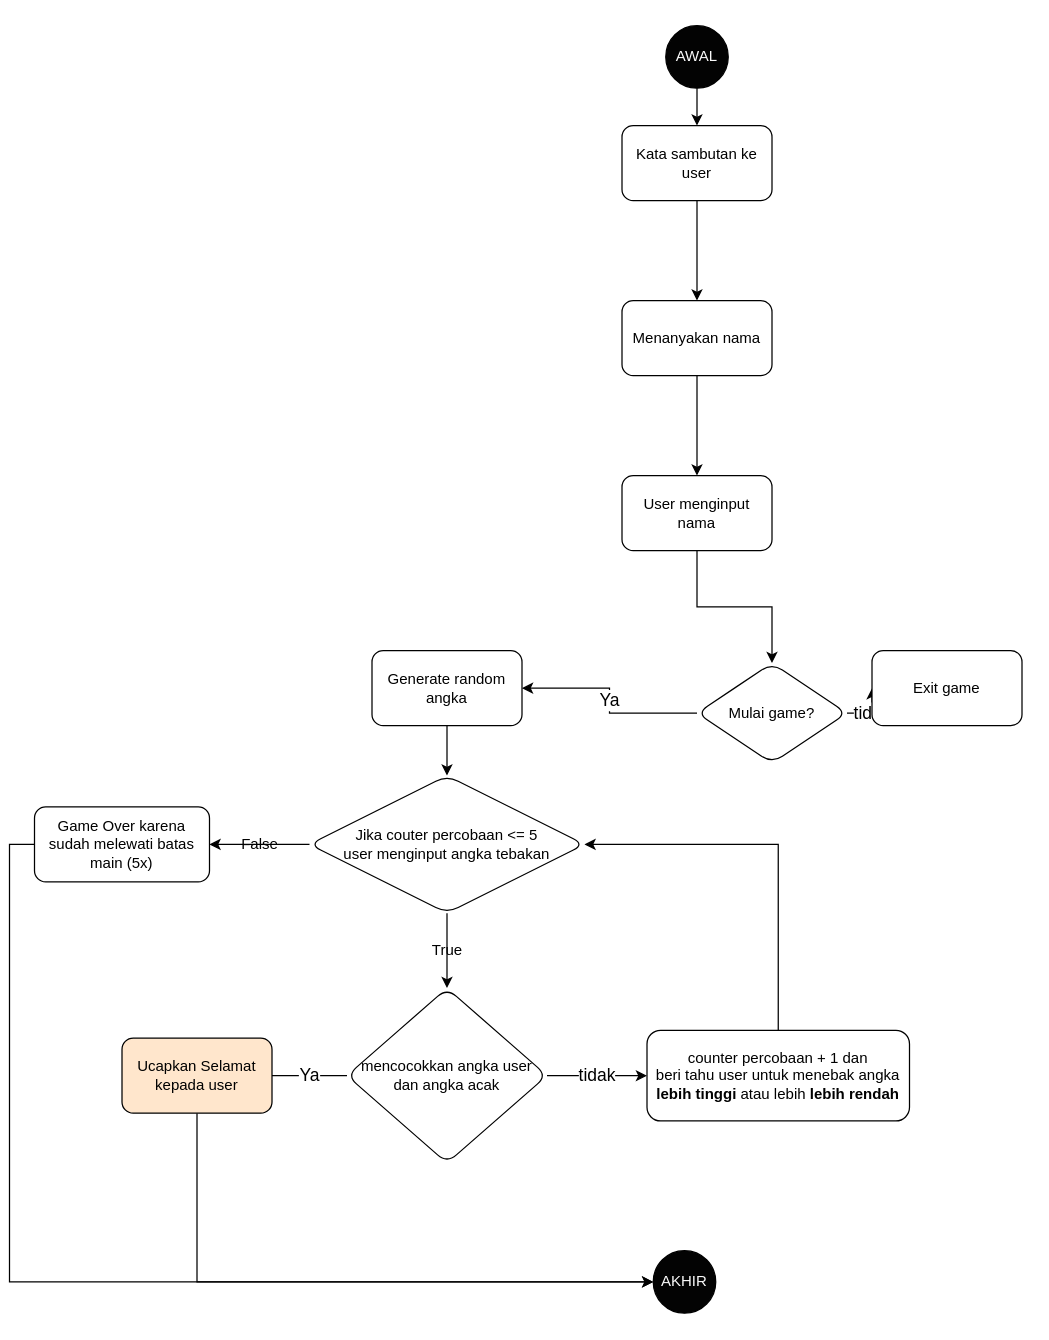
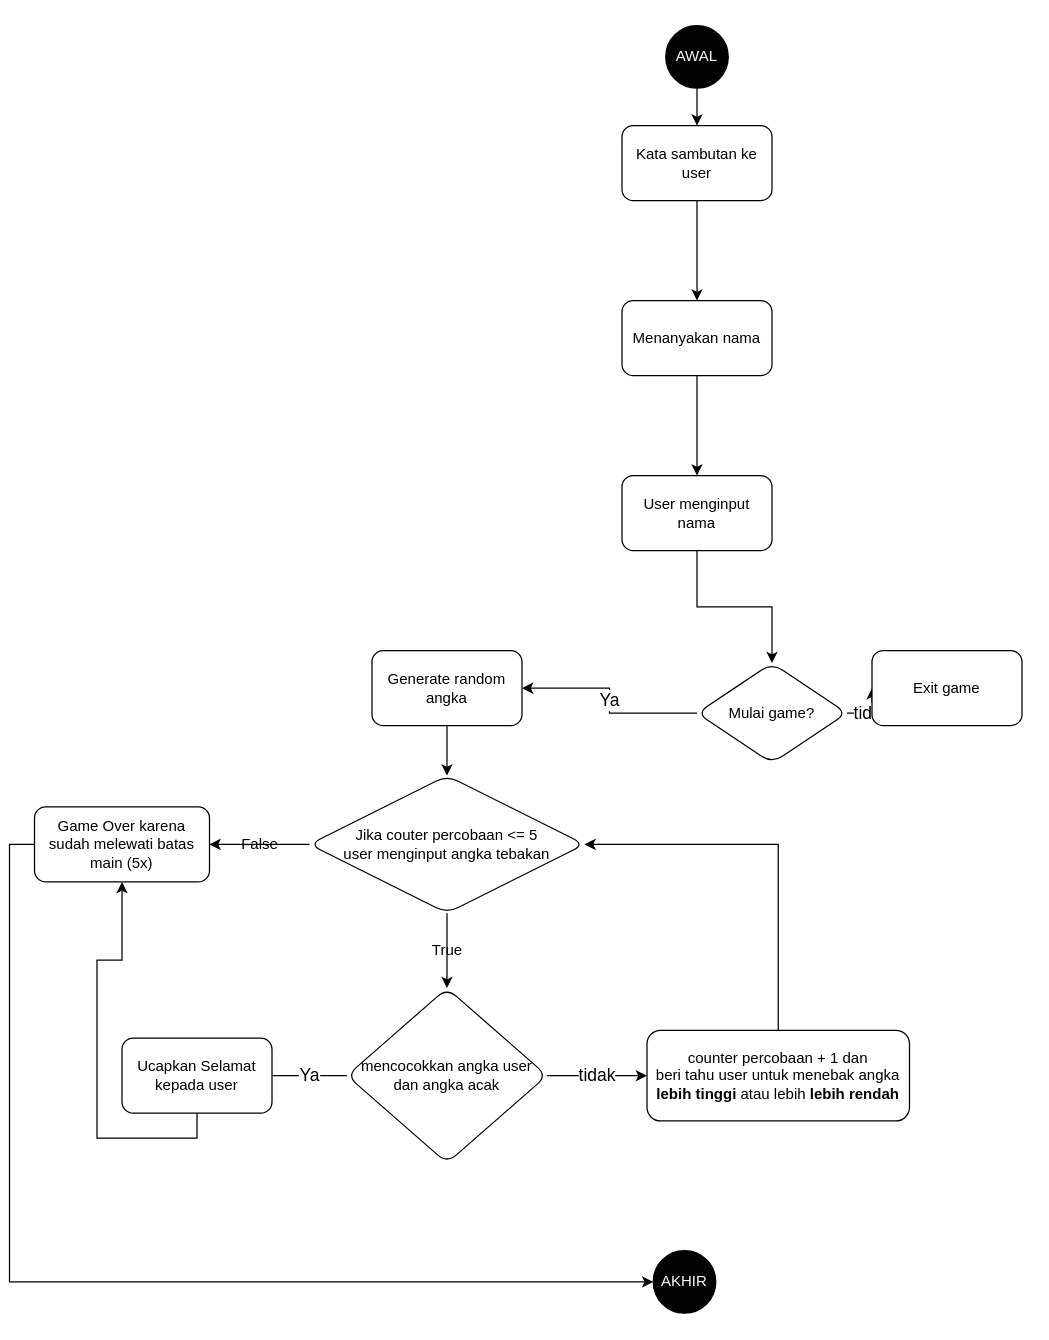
(197, 1076) -> (197, 1076)
(197, 1207) -> (97, 1053)
